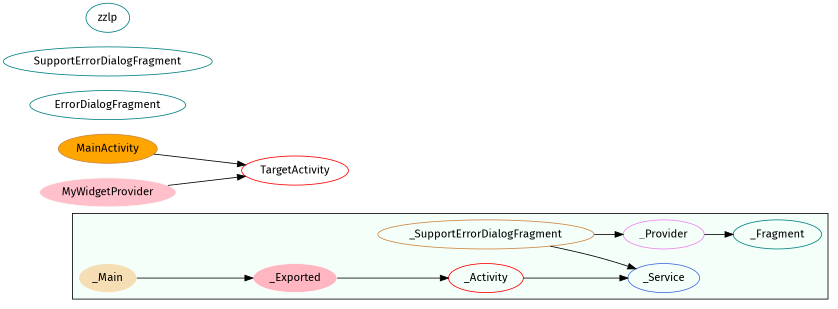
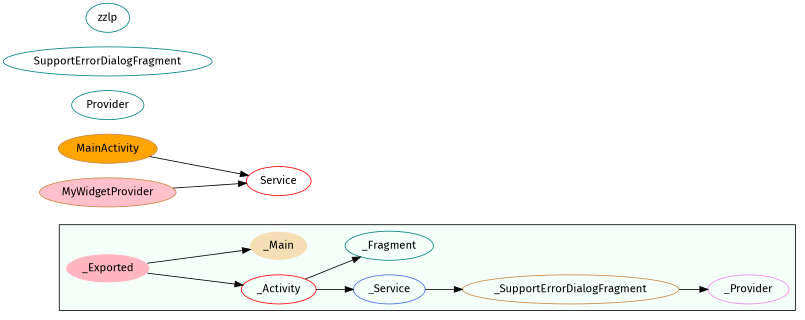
(108, 105) -> (108, 105)
(295, 171) -> (279, 181)
(108, 192) -> (108, 192)
(715, 234) -> (329, 270)
(589, 255) -> (440, 289)
(191, 278) -> (195, 257)
